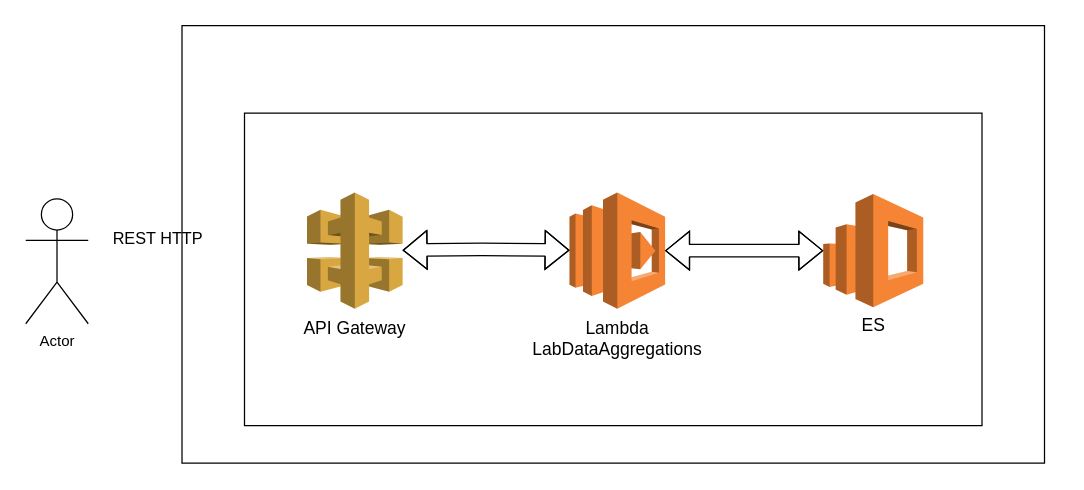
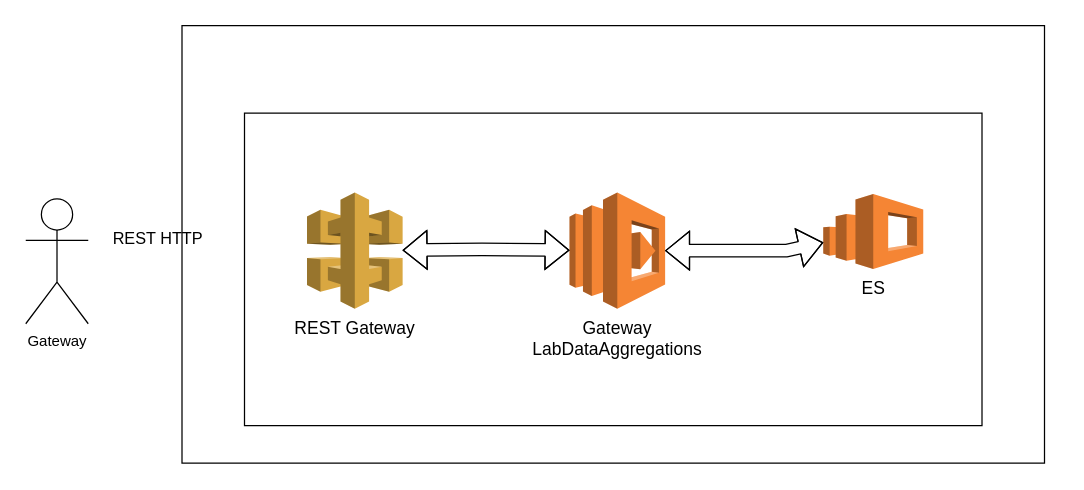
(873, 251) -> (873, 232)
(355, 327) -> (355, 327)
(618, 336) -> (618, 336)
(58, 342) -> (58, 342)
